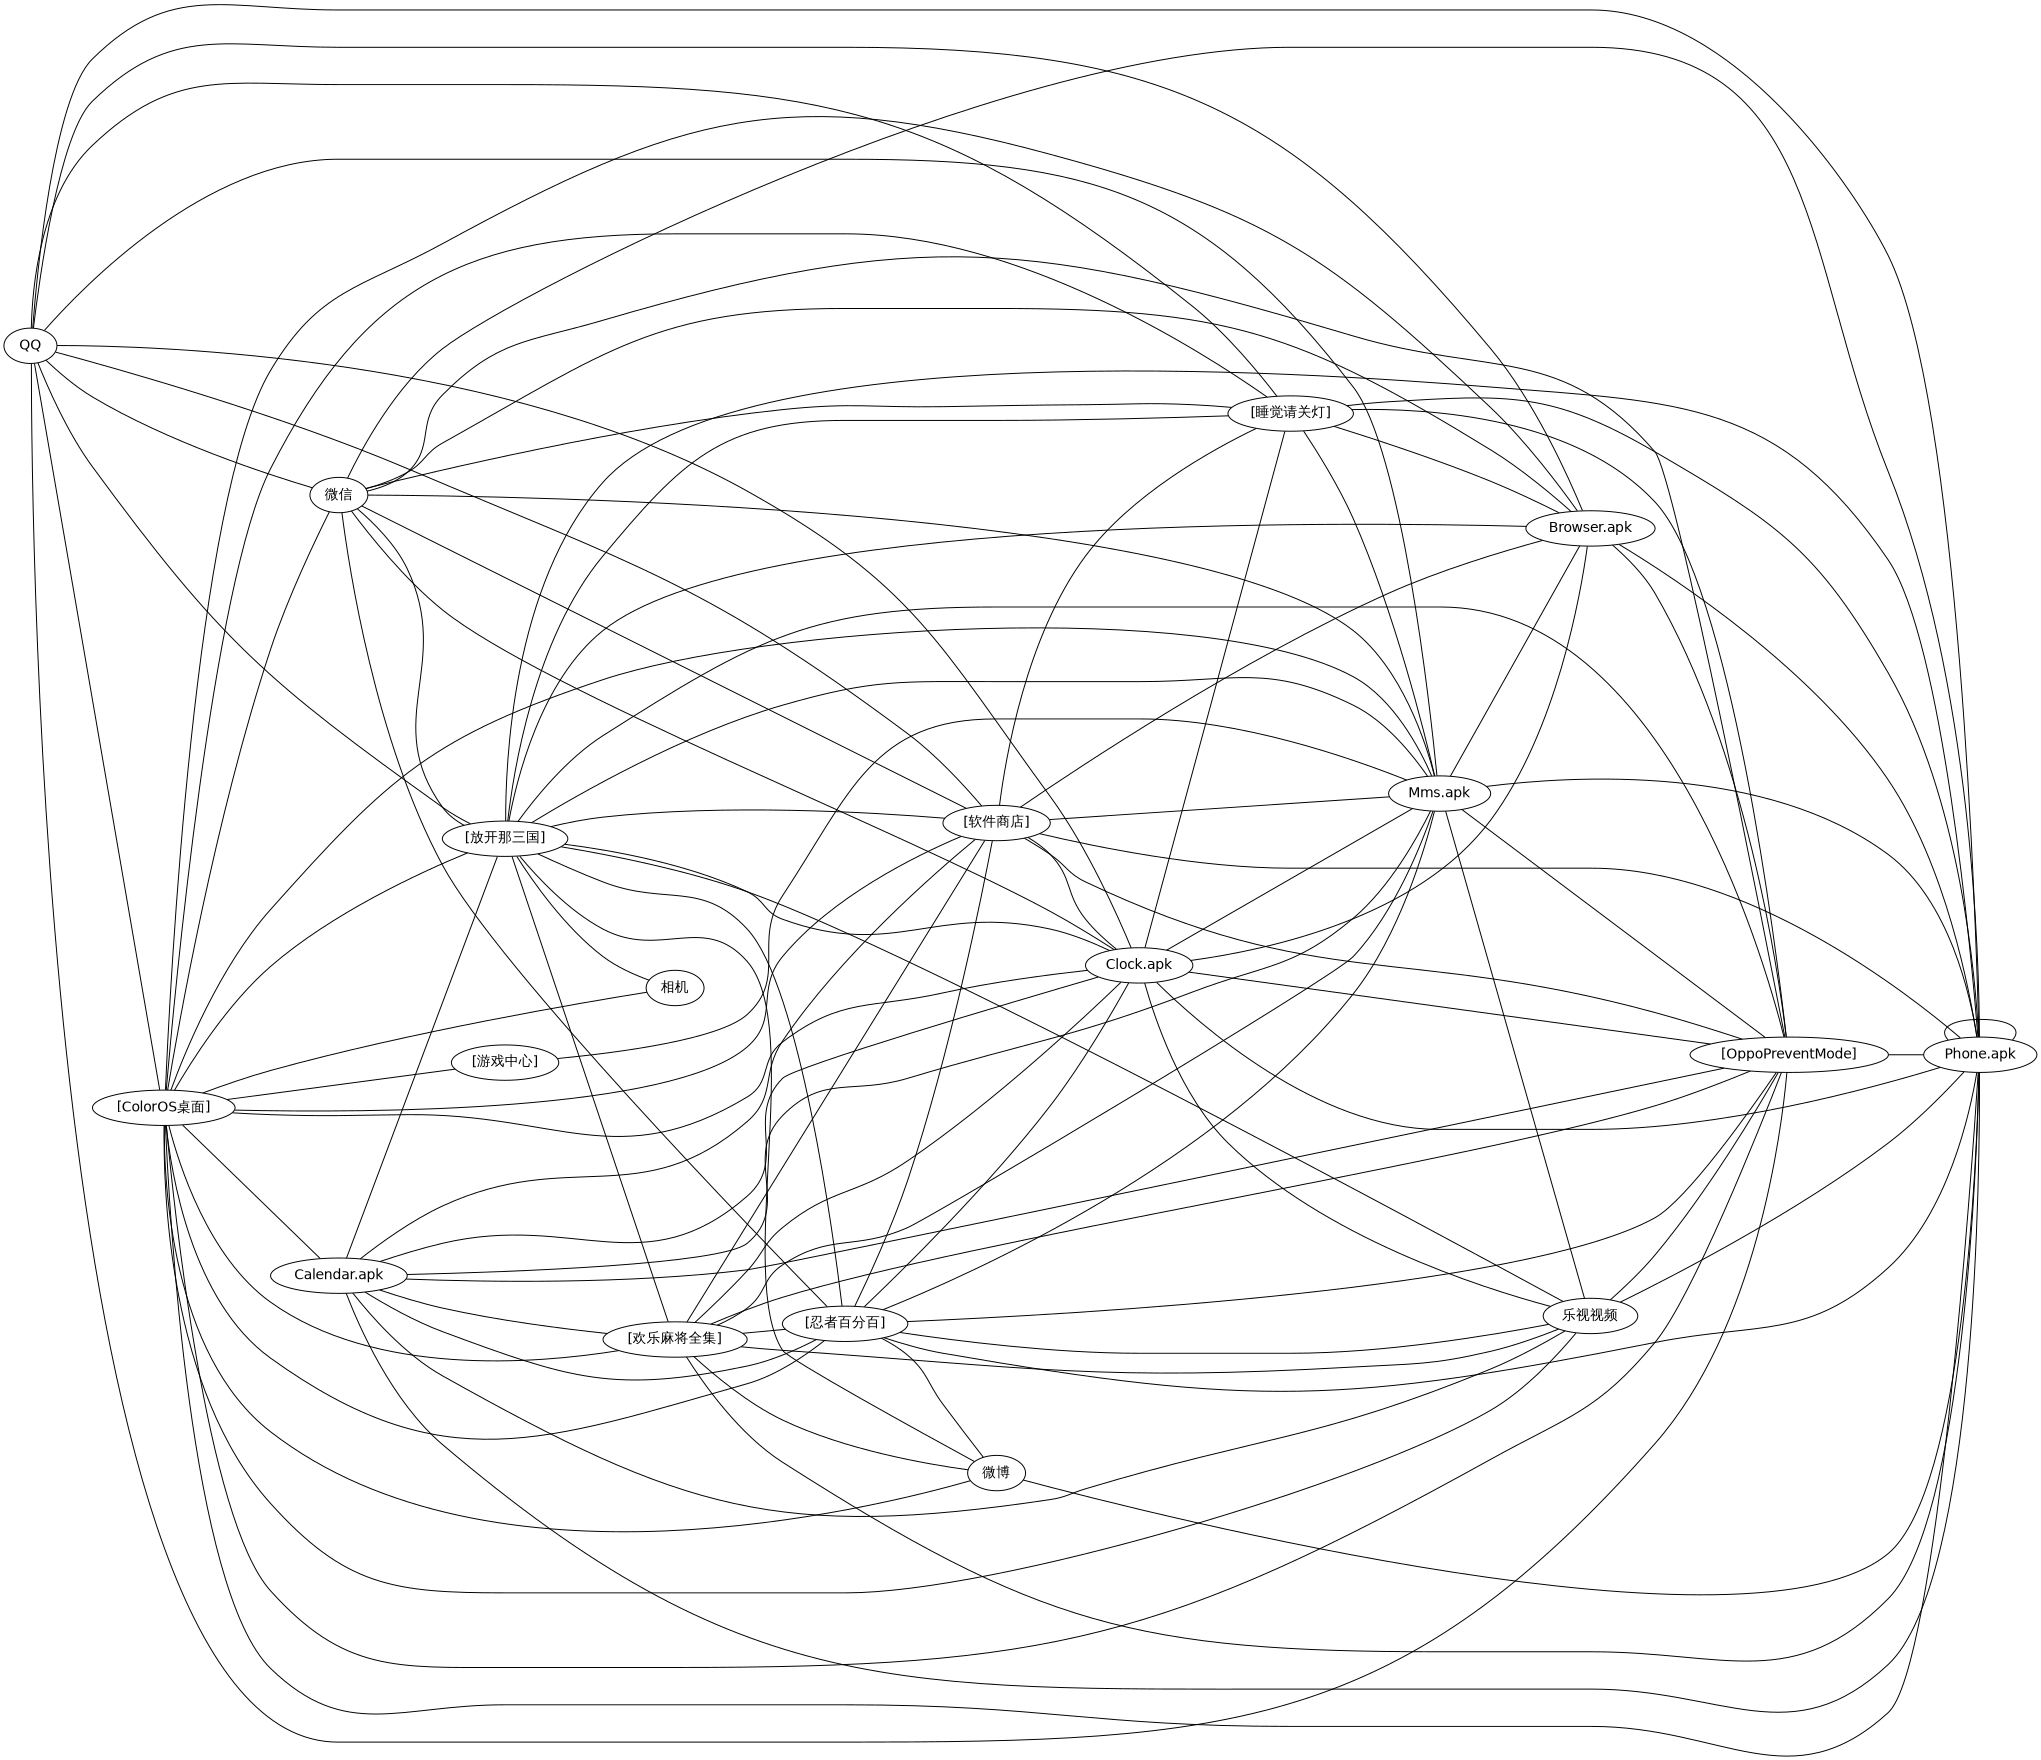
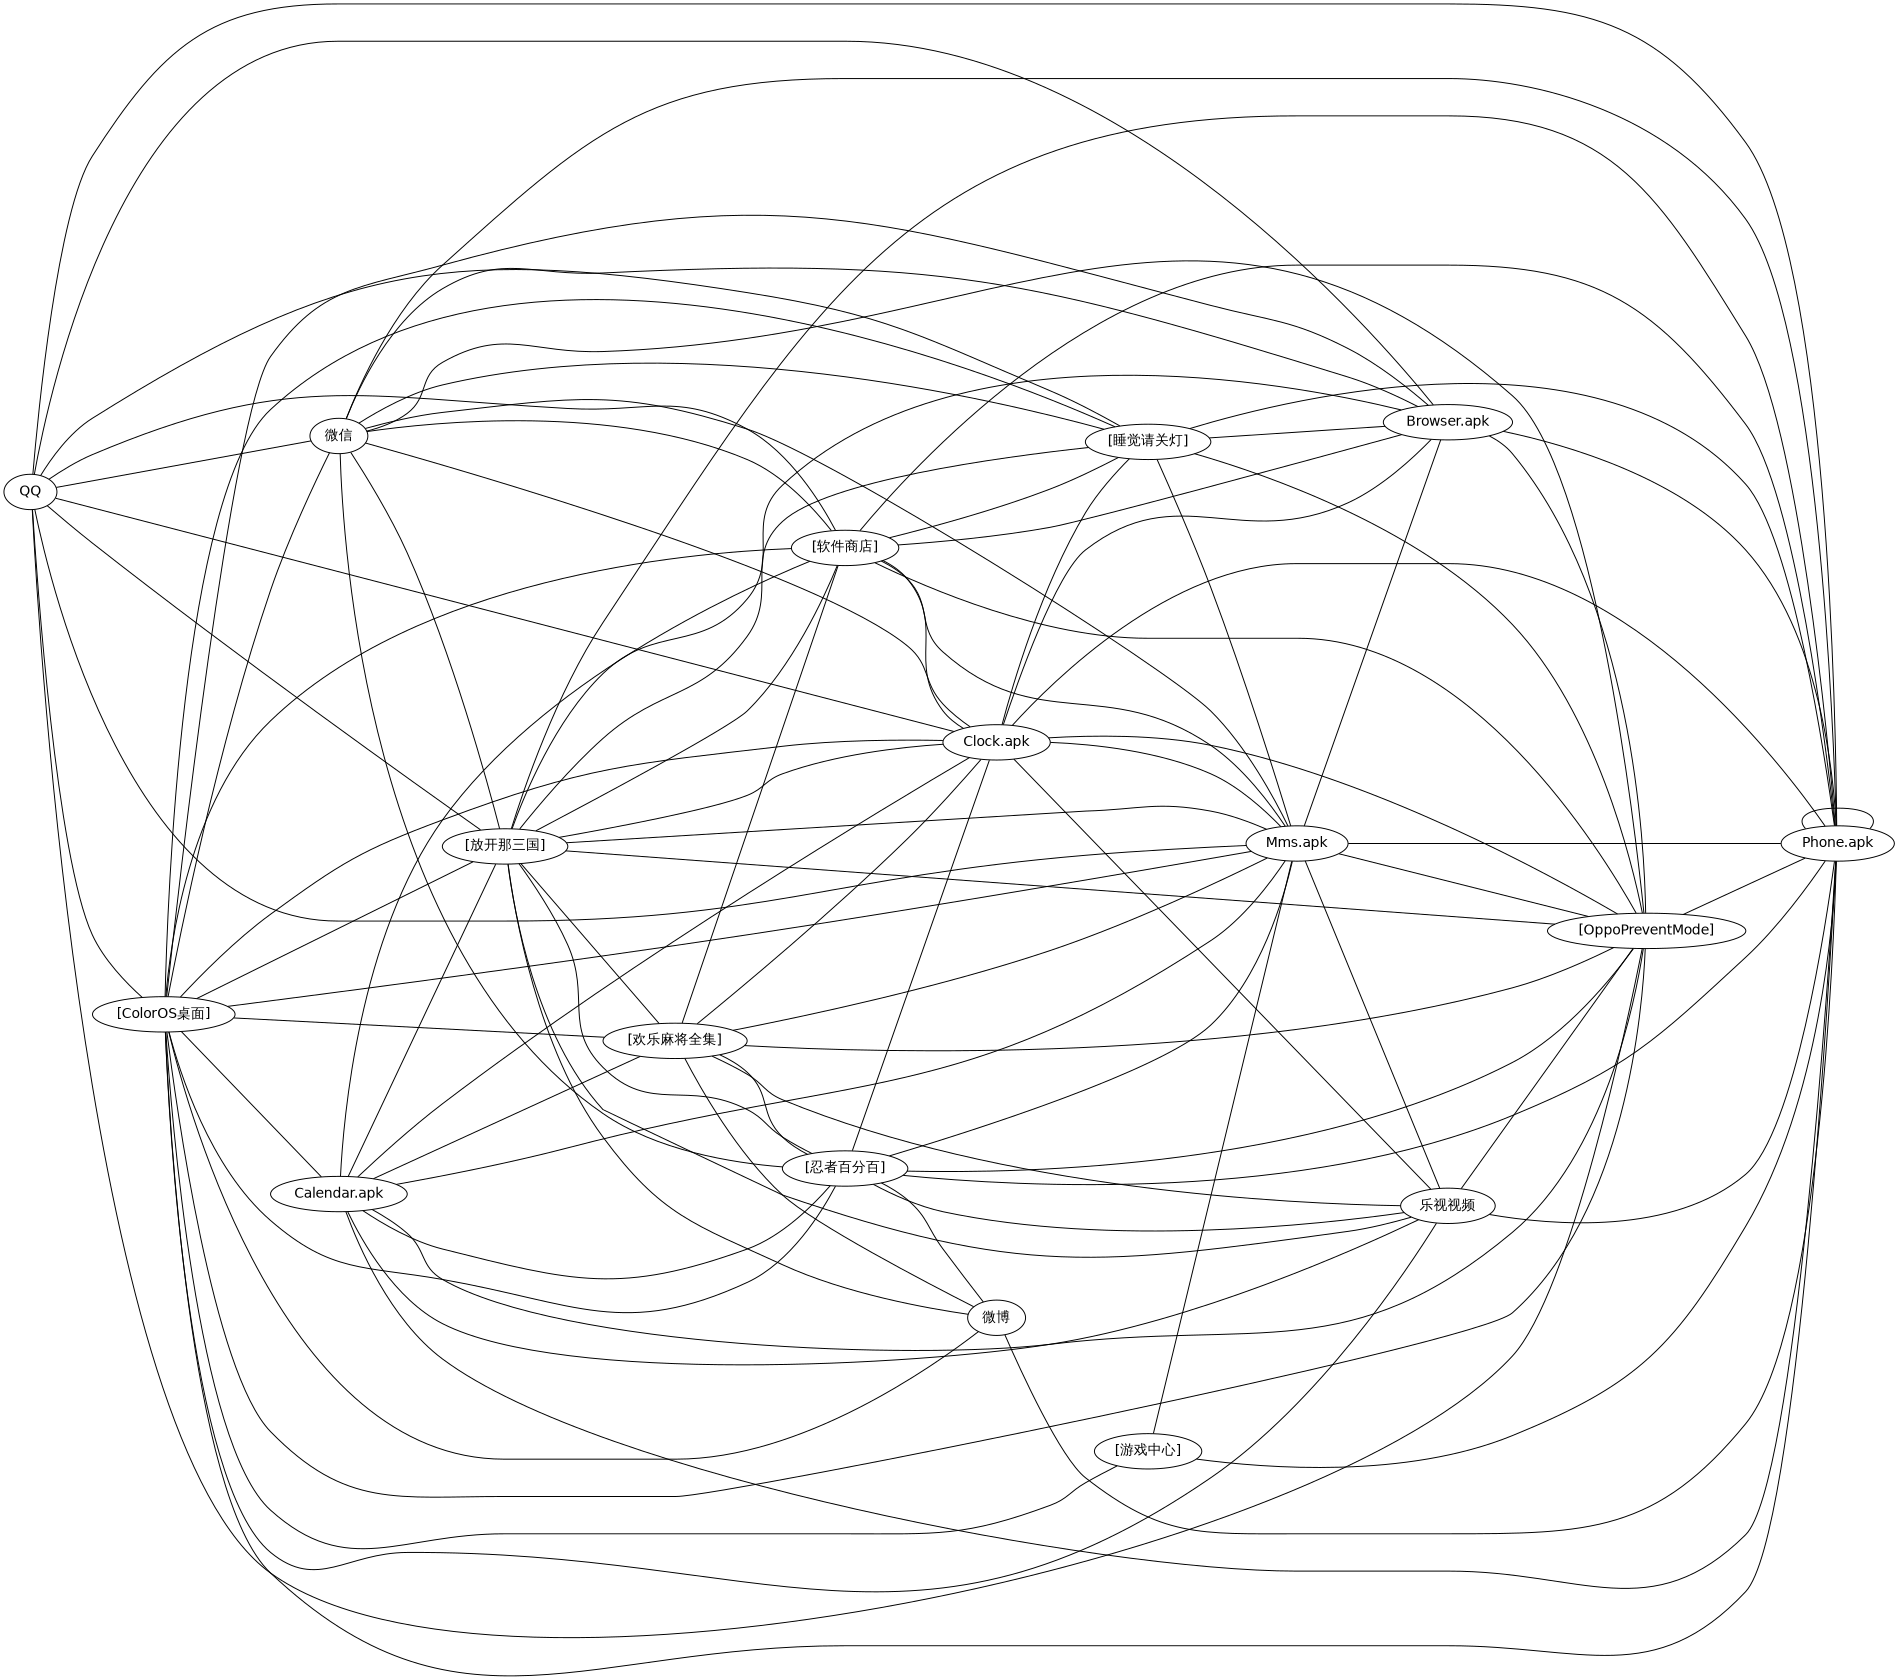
(675, 988) -> none
(938, 1078) -> none
(1522, 1652) -> (1672, 1334)
